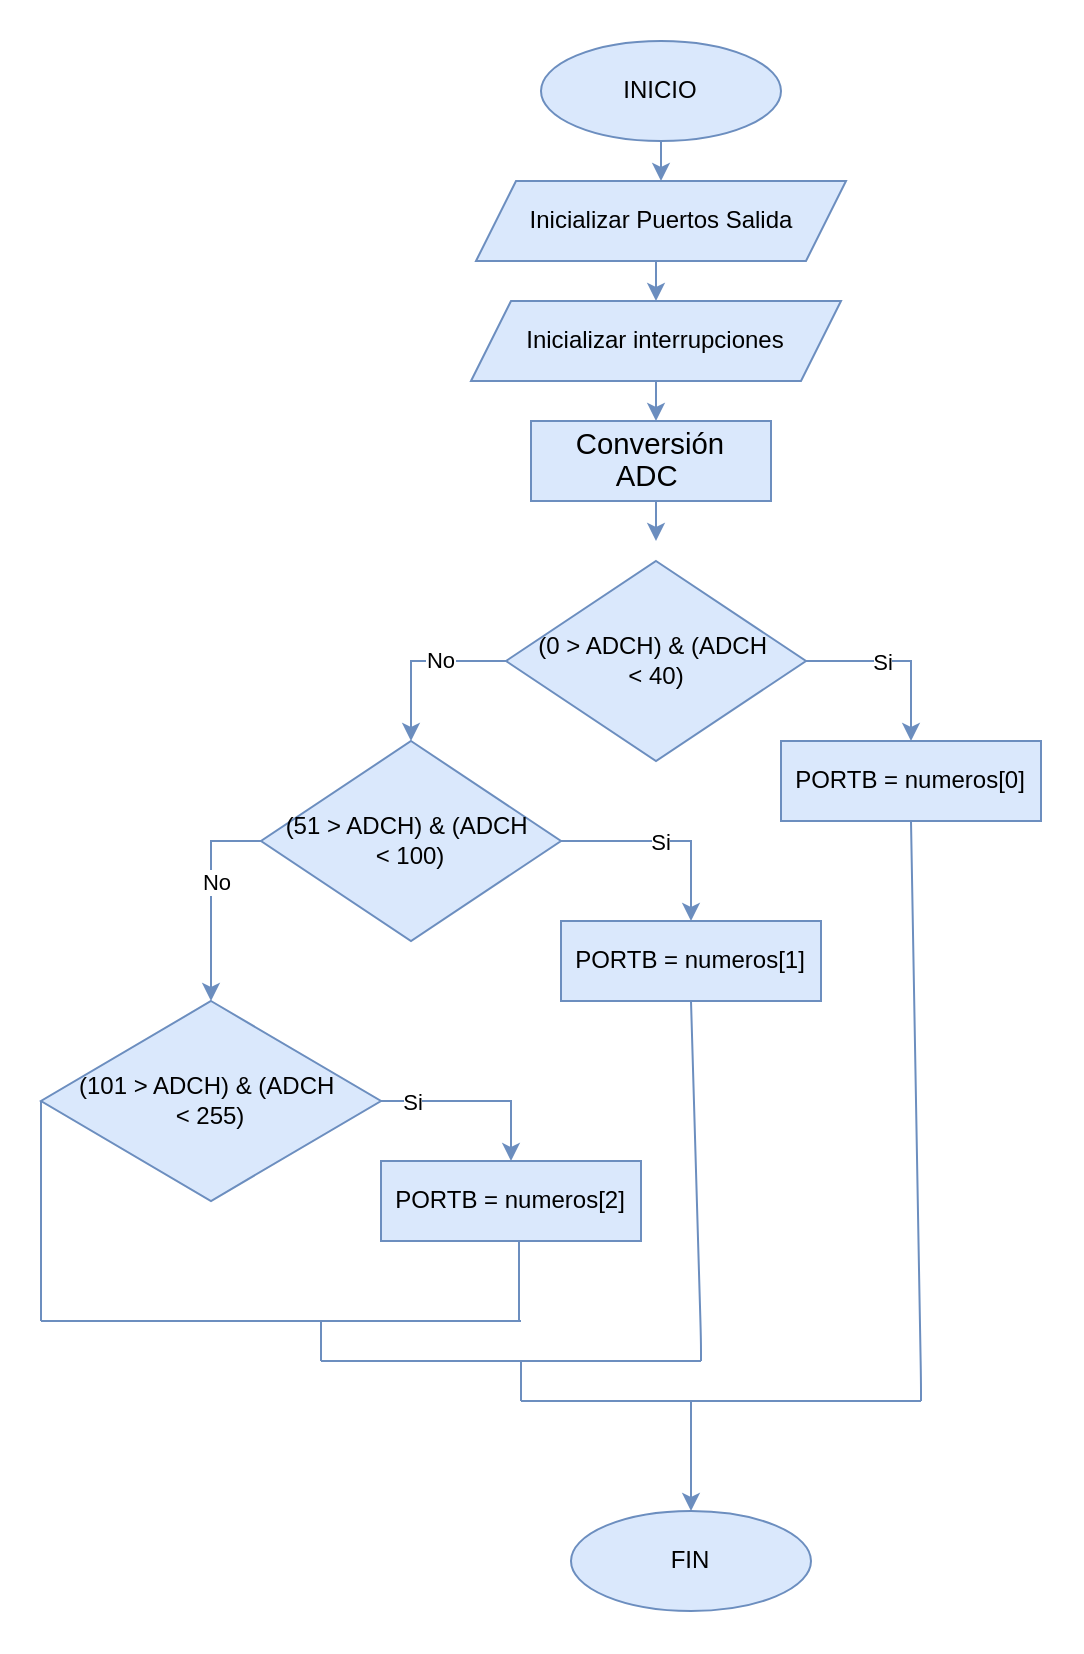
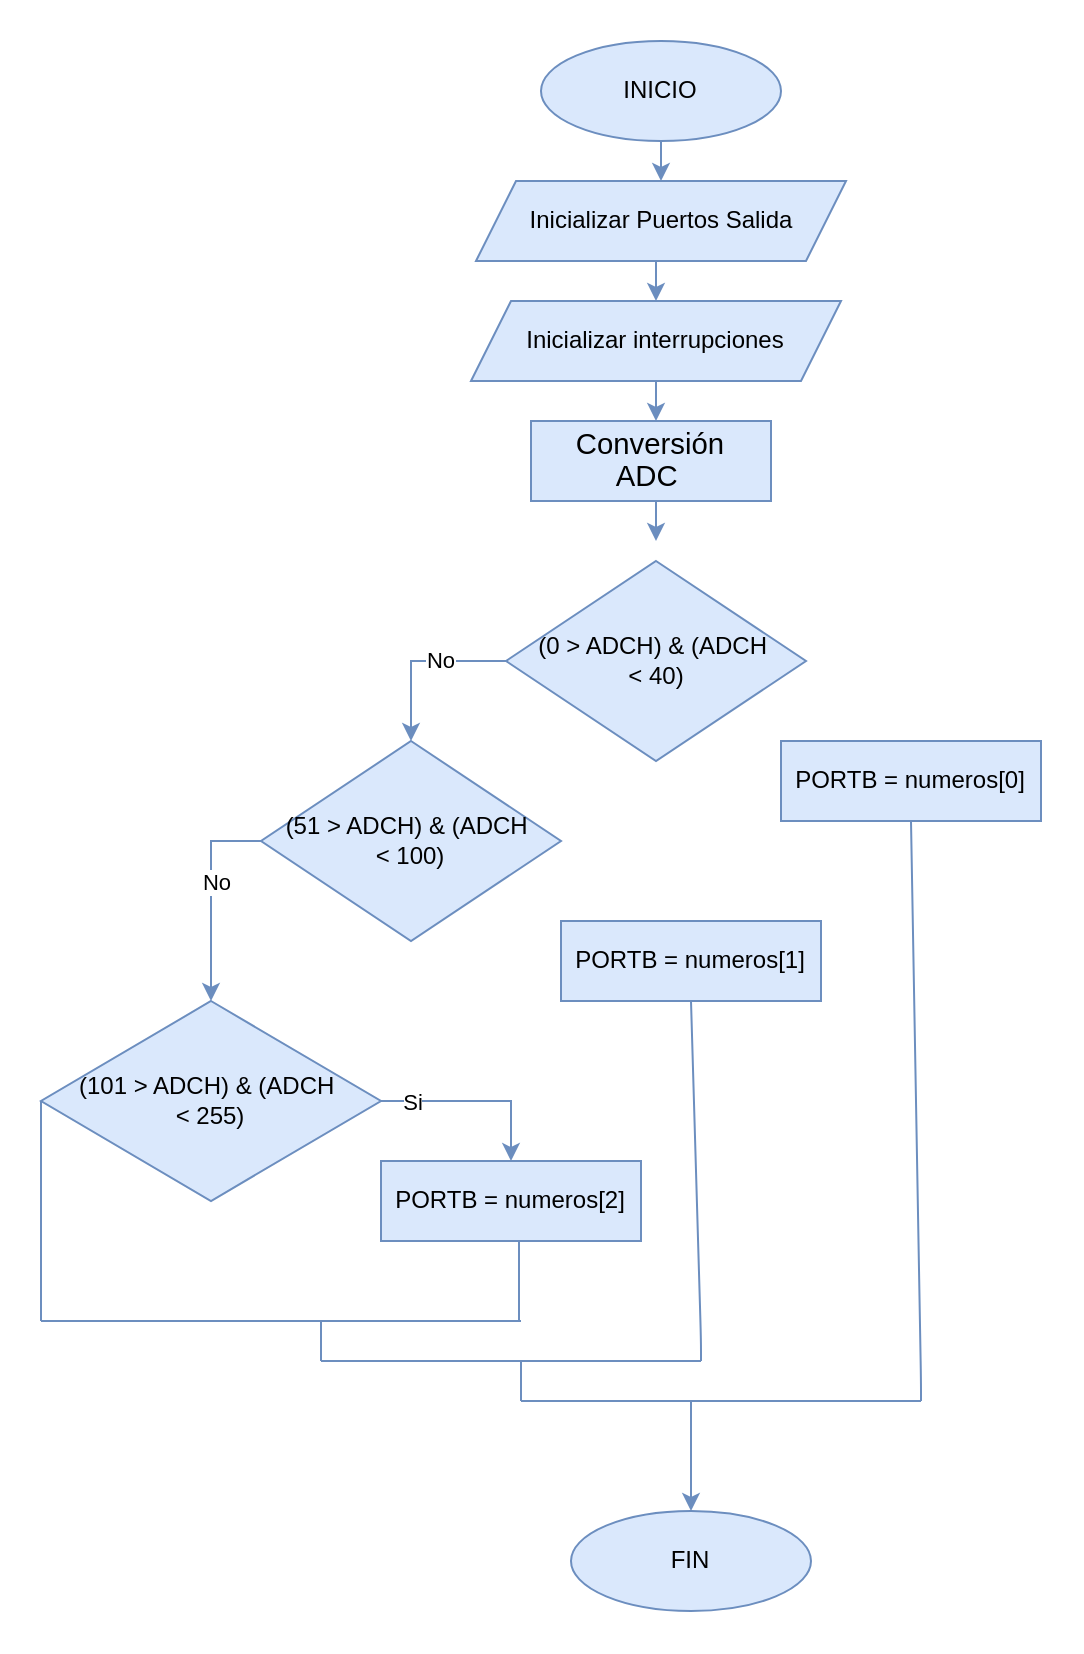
(892, 661) -> none
(659, 841) -> none
